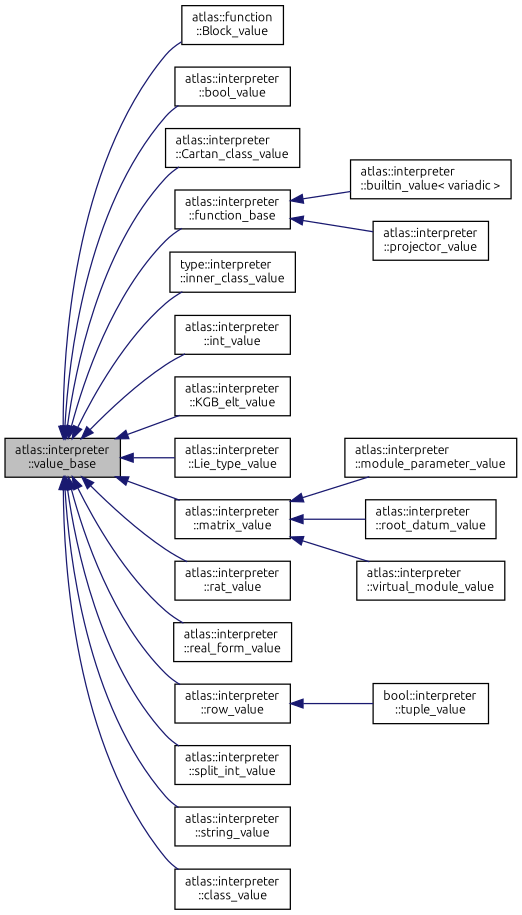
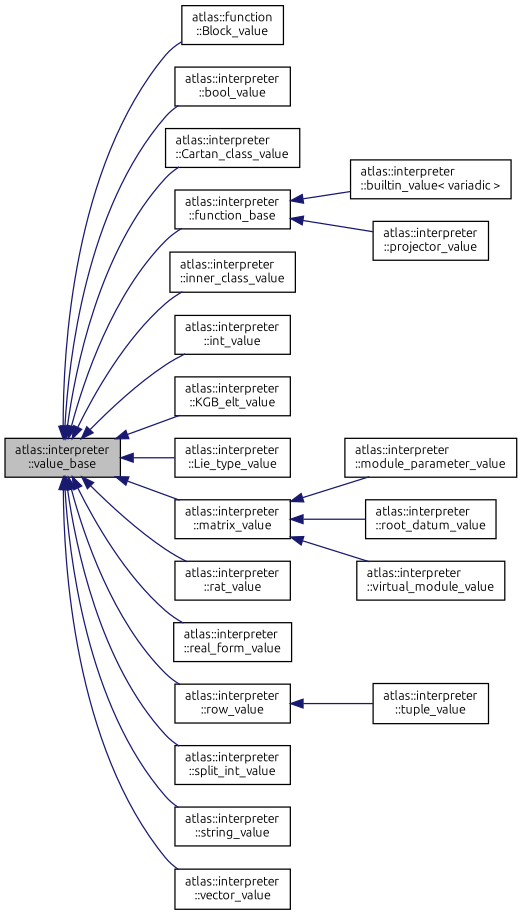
(233, 272) -> (233, 272)
(431, 704) -> (431, 704)
(233, 889) -> (233, 889)
